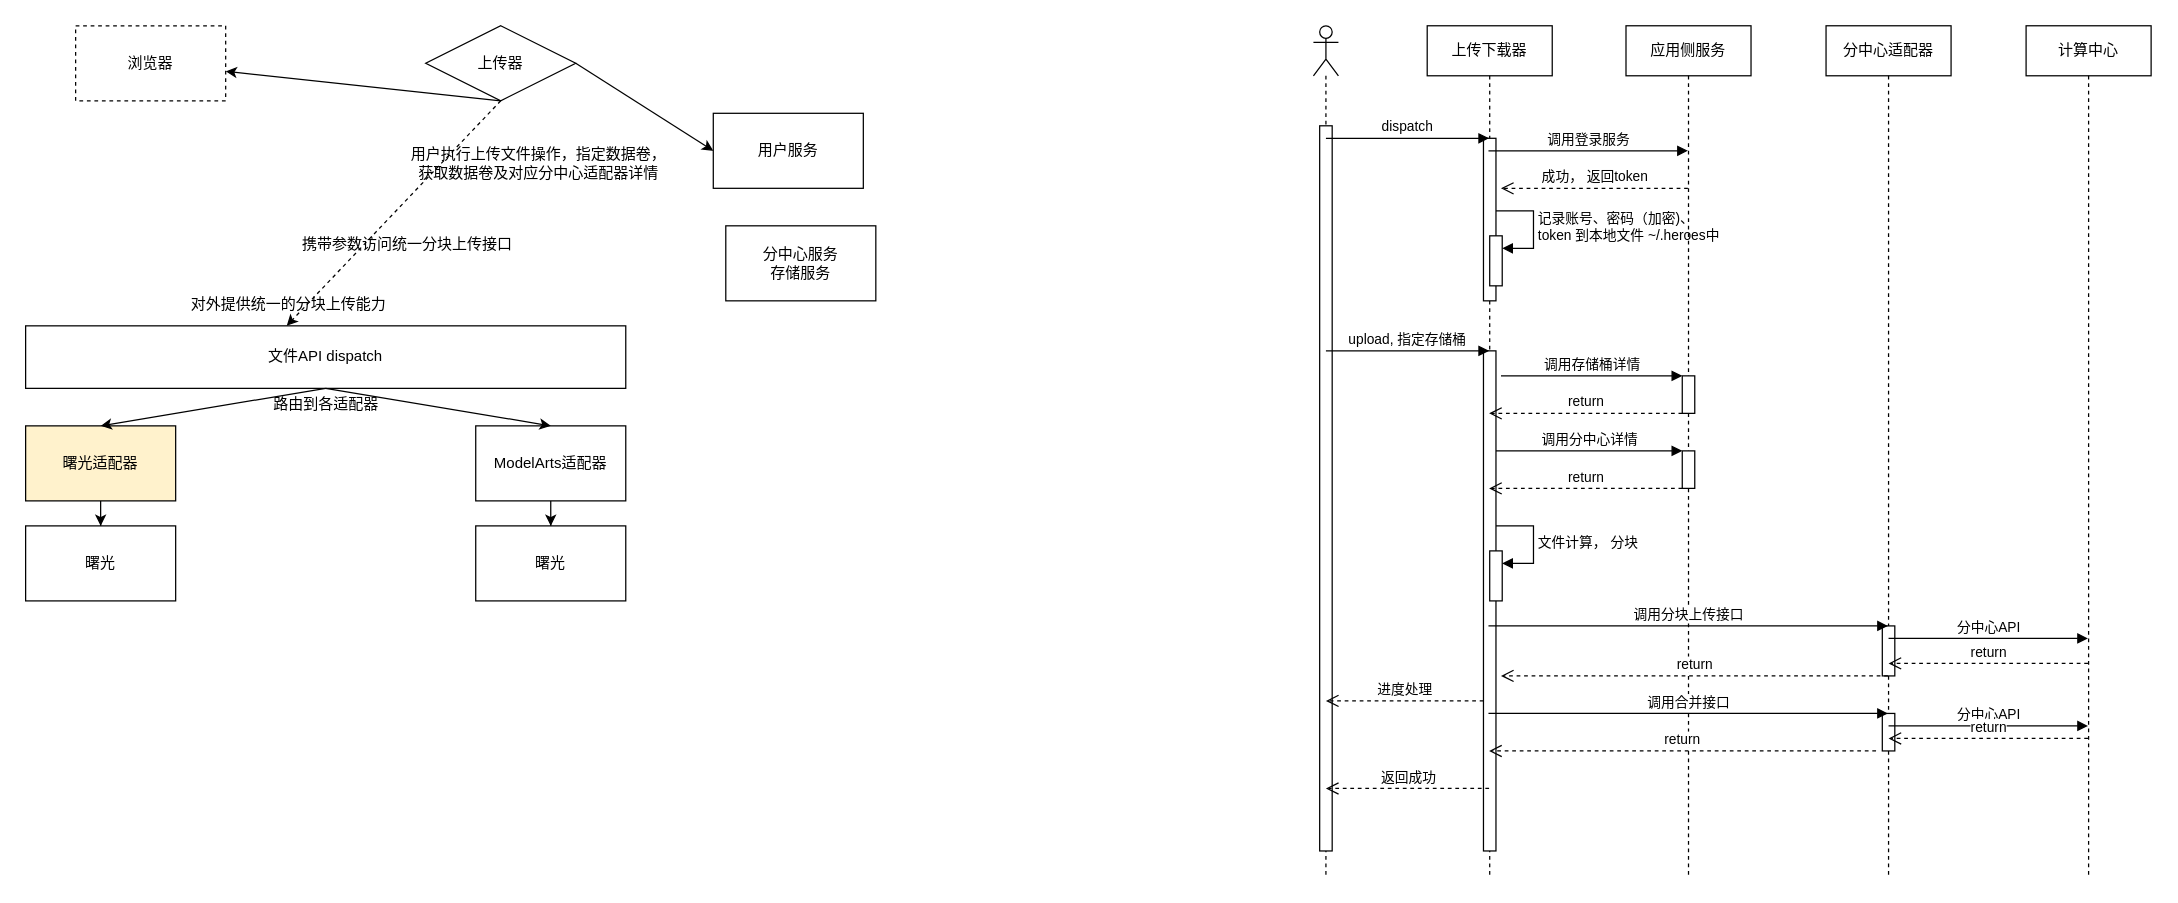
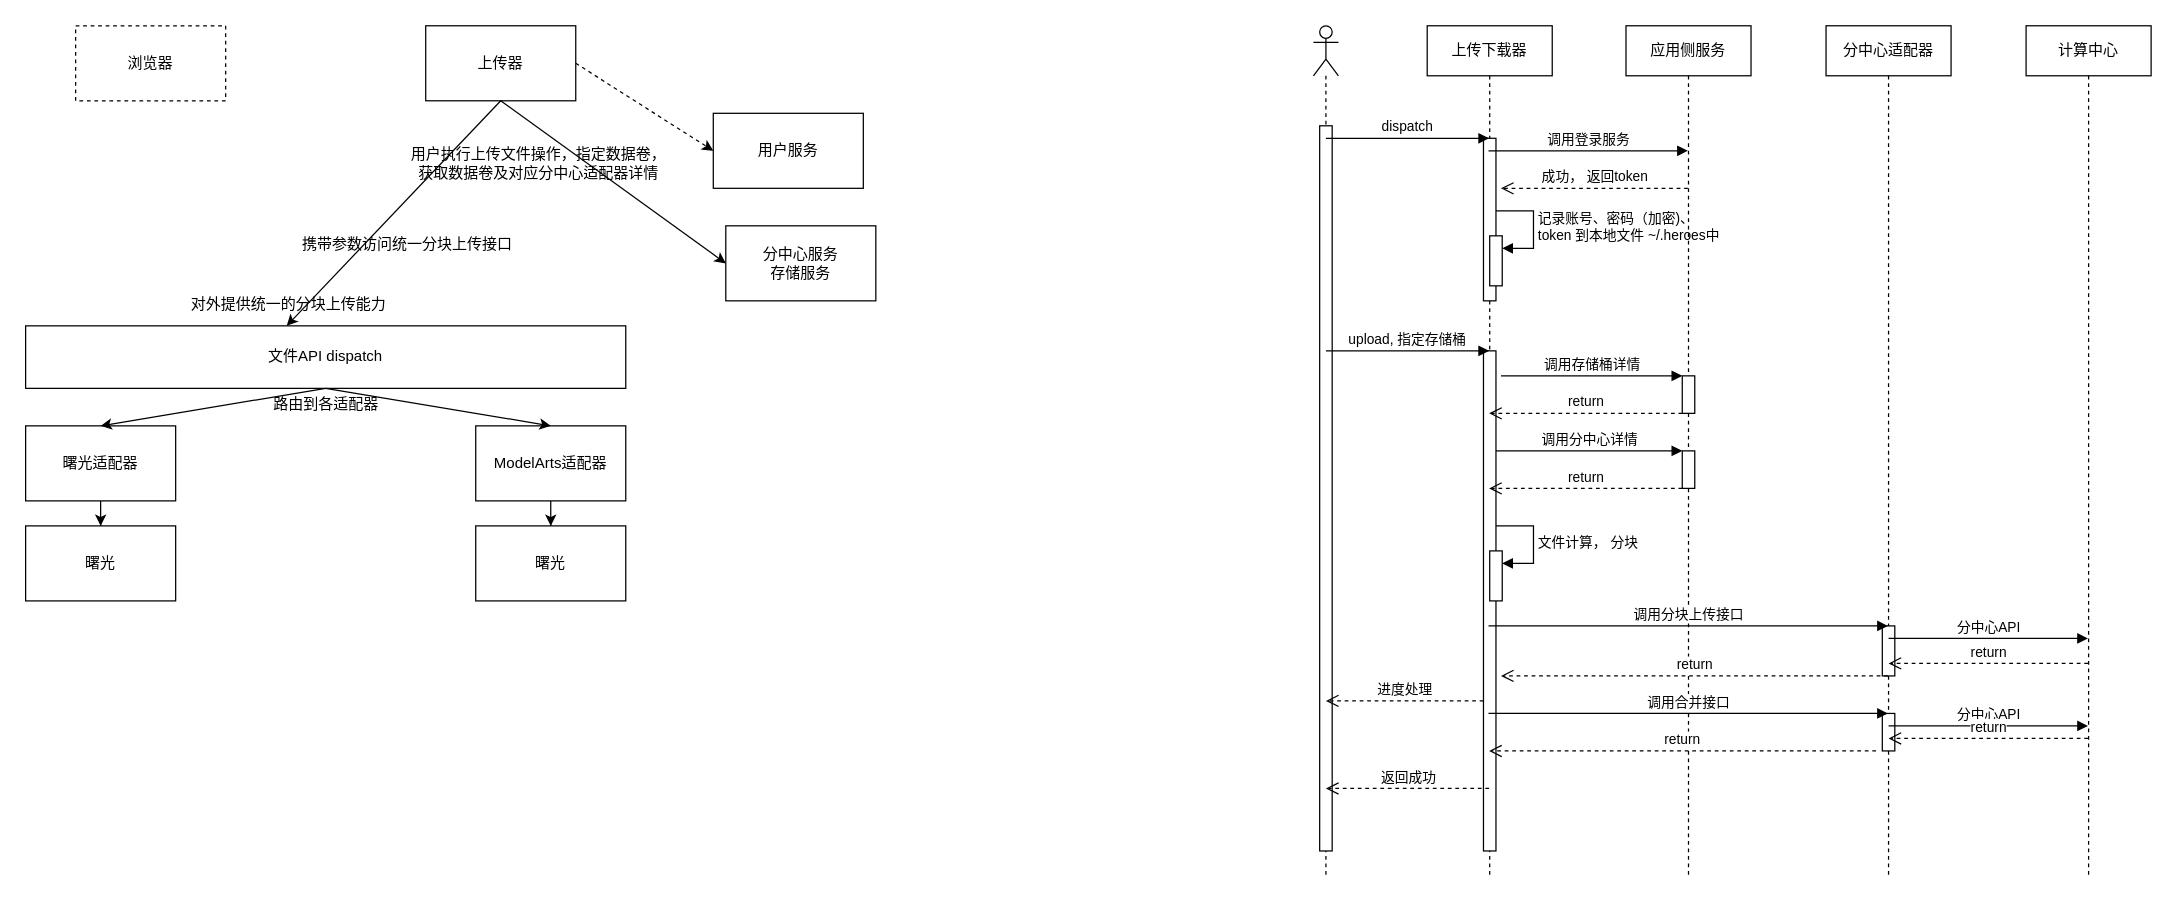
(501, 63) -> (501, 63)
(365, 86) -> (610, 180)
(639, 103) -> (639, 103)
(396, 211) -> (396, 211)
(101, 463) -> (101, 463)
